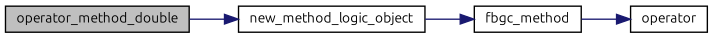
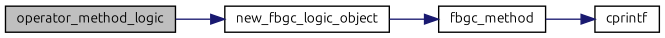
(97, 19) -> (90, 19)
(332, 19) -> (307, 19)
(669, 19) -> (627, 19)
